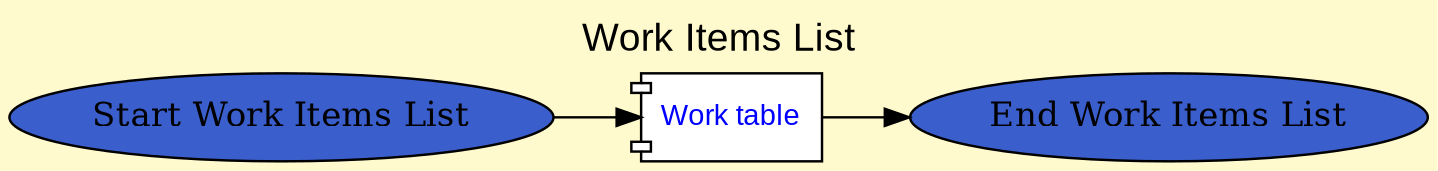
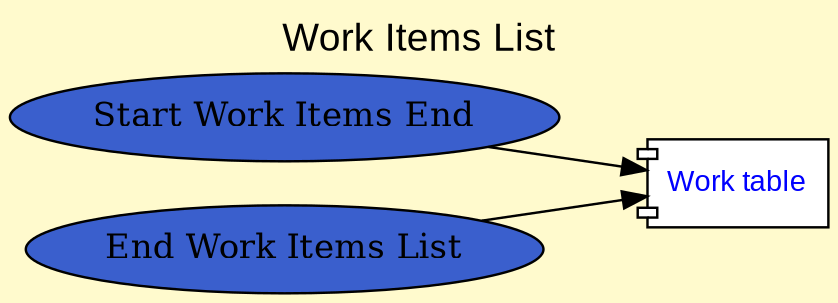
(281, 117) -> (285, 117)
(853, 117) -> (552, 210)
